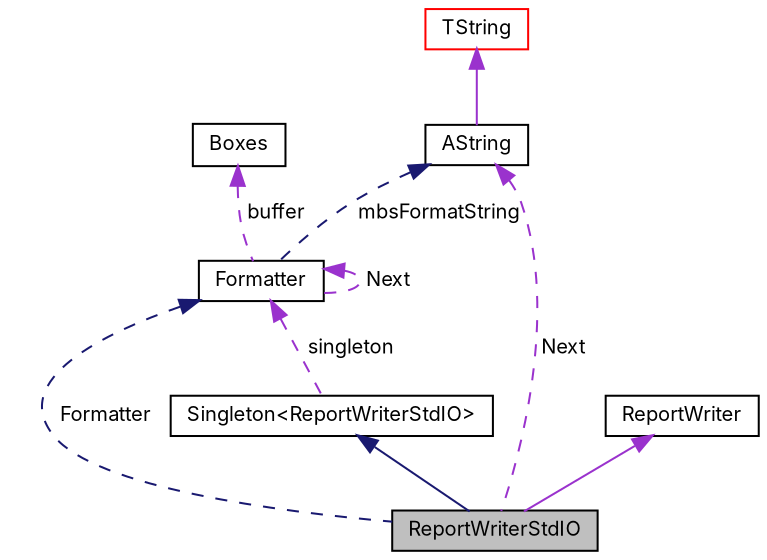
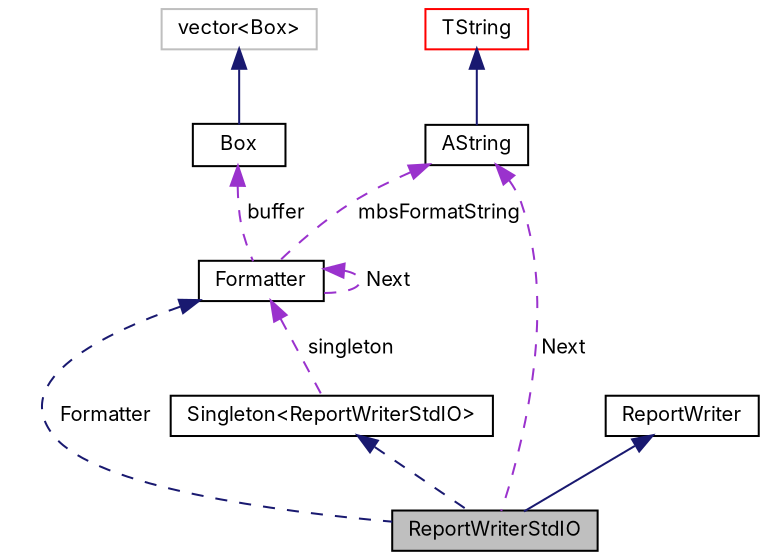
none -> (239, 29)
(477, 97) -> (477, 97)
(239, 145) -> (239, 145)
(340, 210) -> (340, 210)
(422, 479) -> (422, 479)
(579, 479) -> (579, 479)
